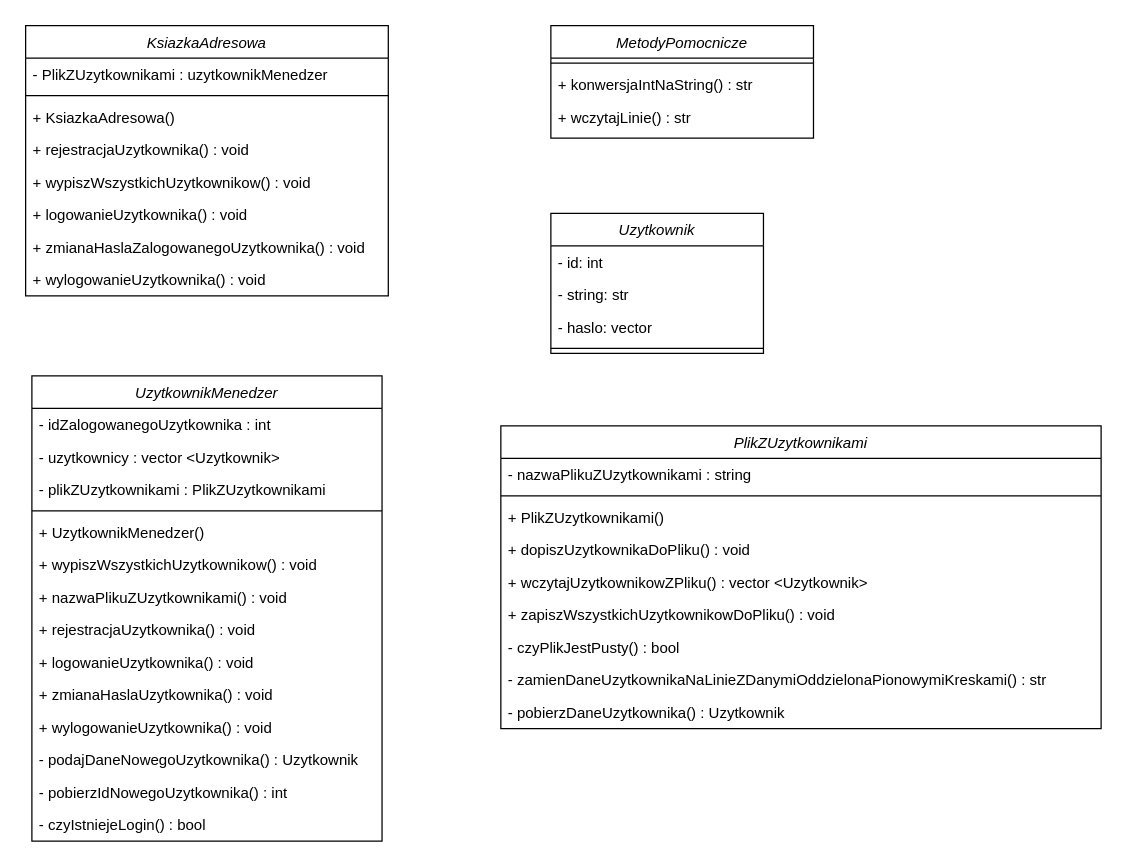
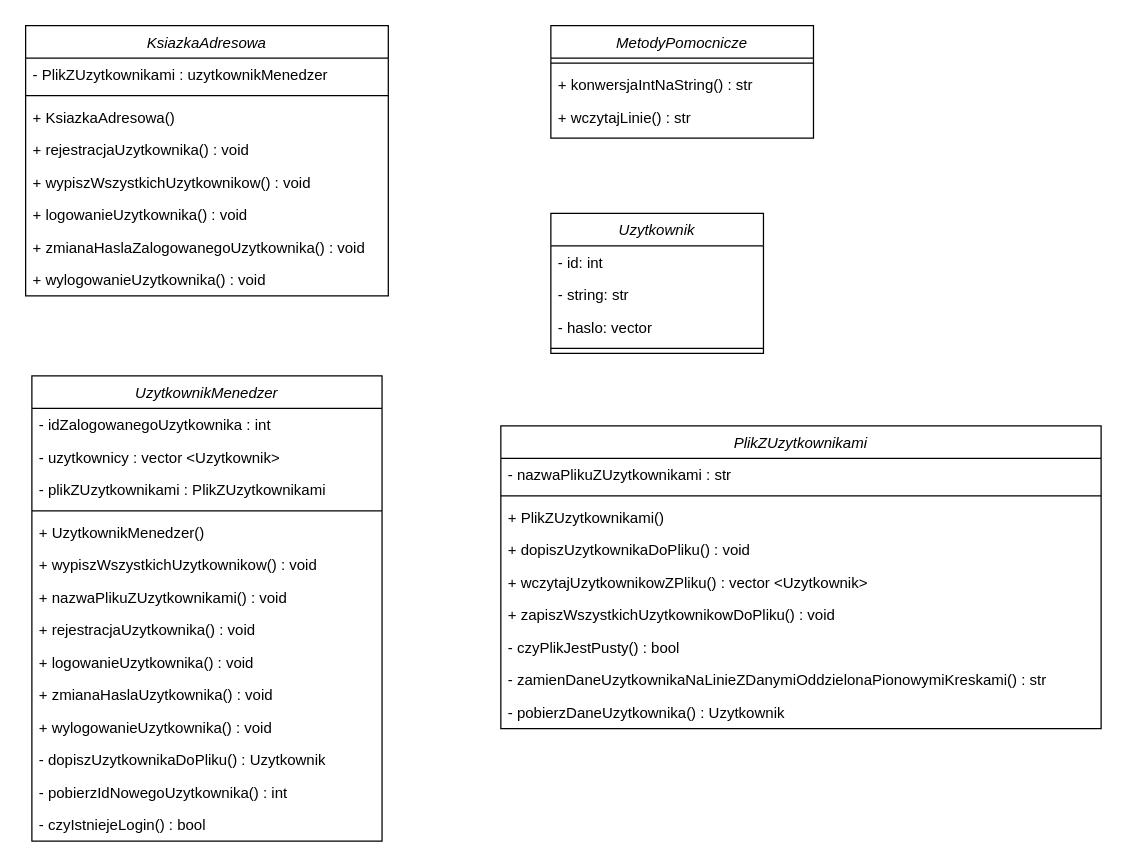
(637, 475) -> (626, 475)
(208, 760) -> (193, 760)
